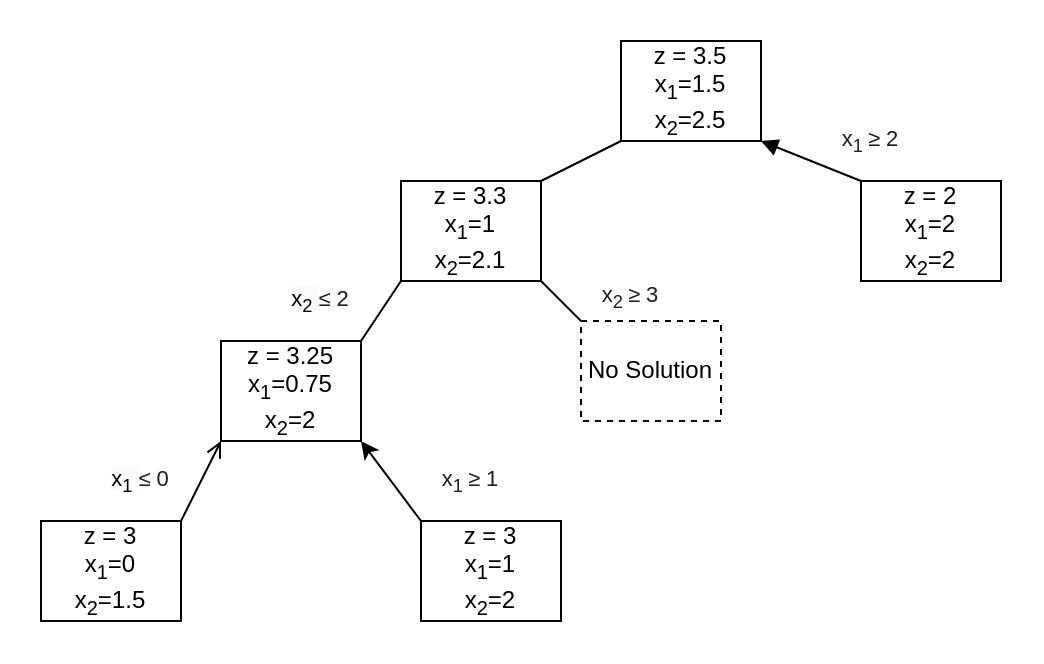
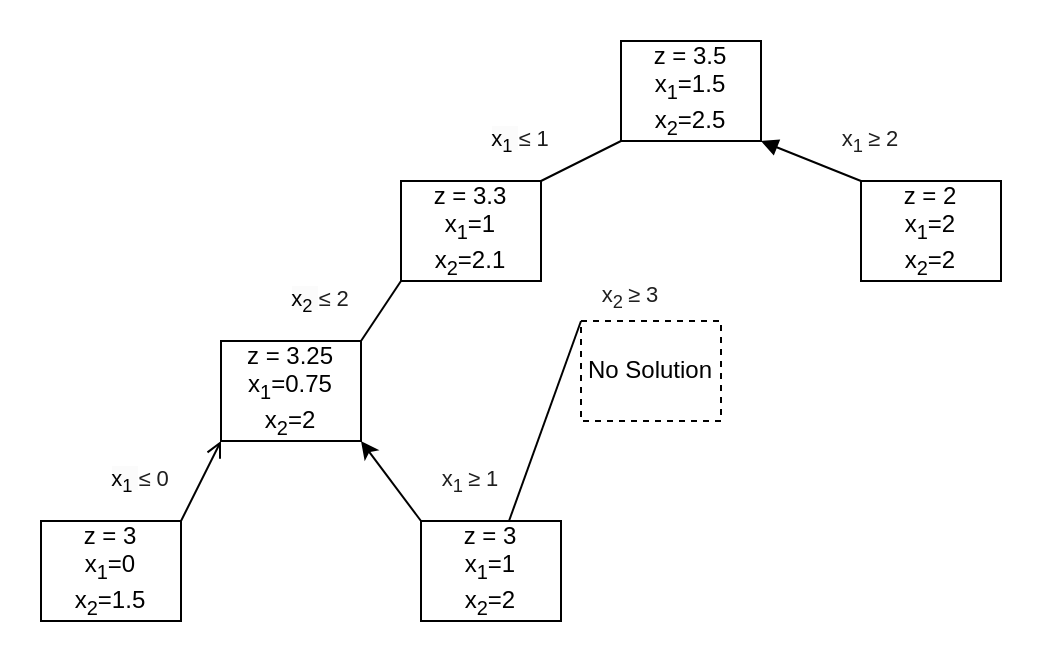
none -> (521, 141)
(561, 301) -> (545, 421)
